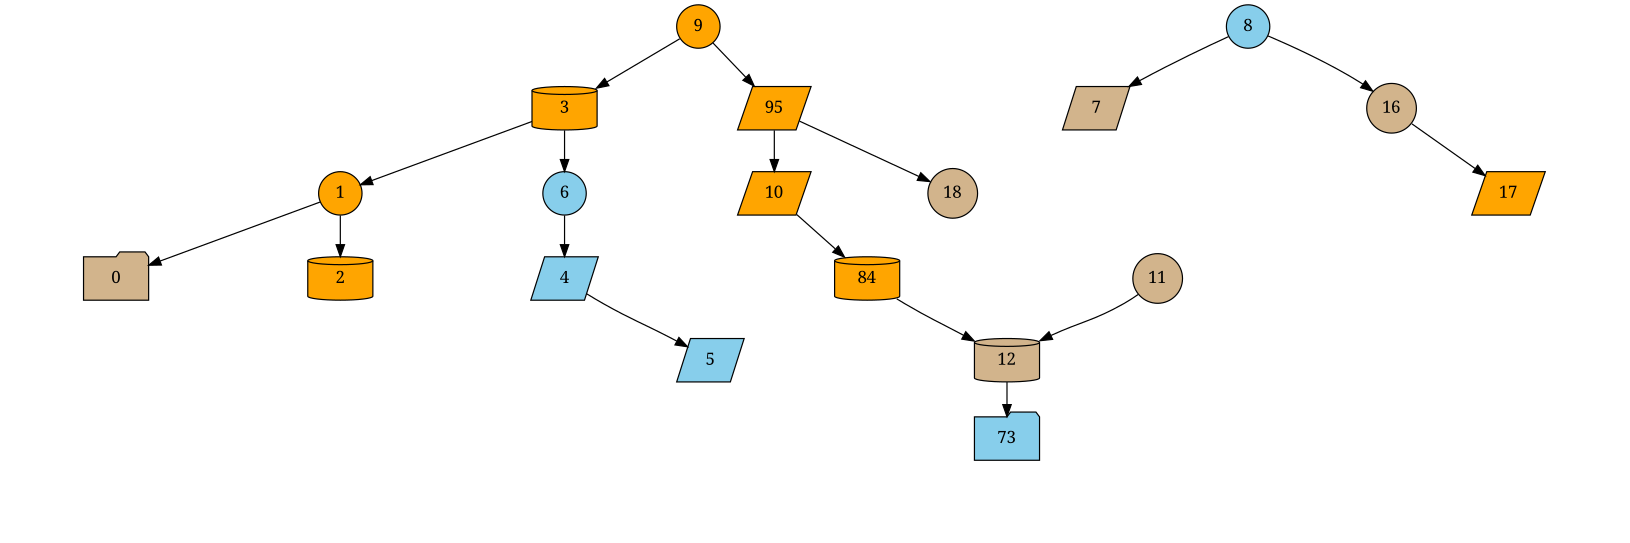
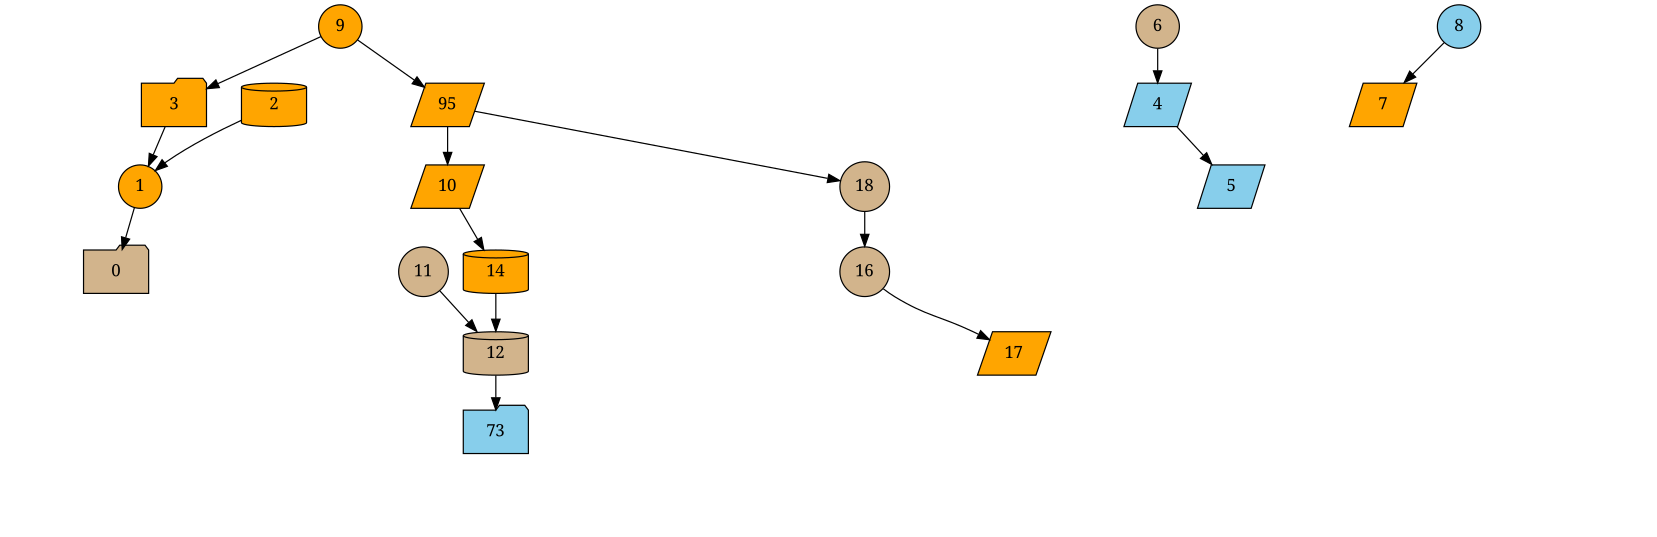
(1316, 58) -> (865, 223)
(565, 108) -> (174, 105)
(1096, 108) -> (1383, 105)
(565, 145) -> none
(565, 193) -> (1158, 27)
(340, 230) -> (202, 140)
(867, 278) -> (496, 272)
